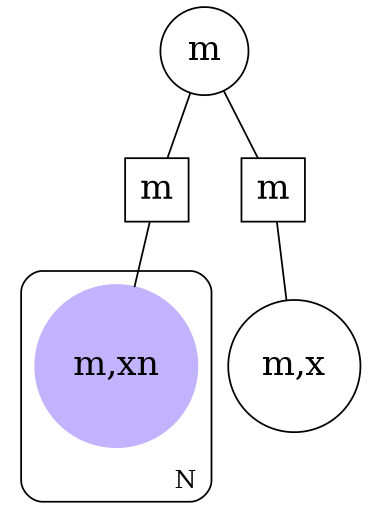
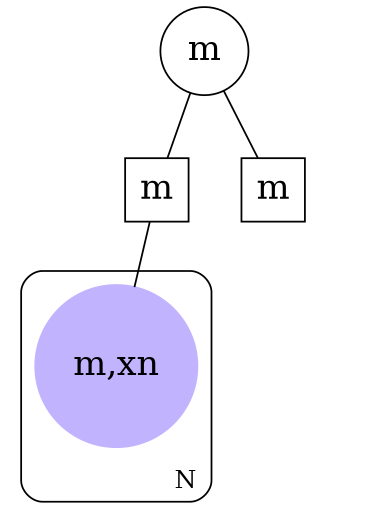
(294, 366) -> none
